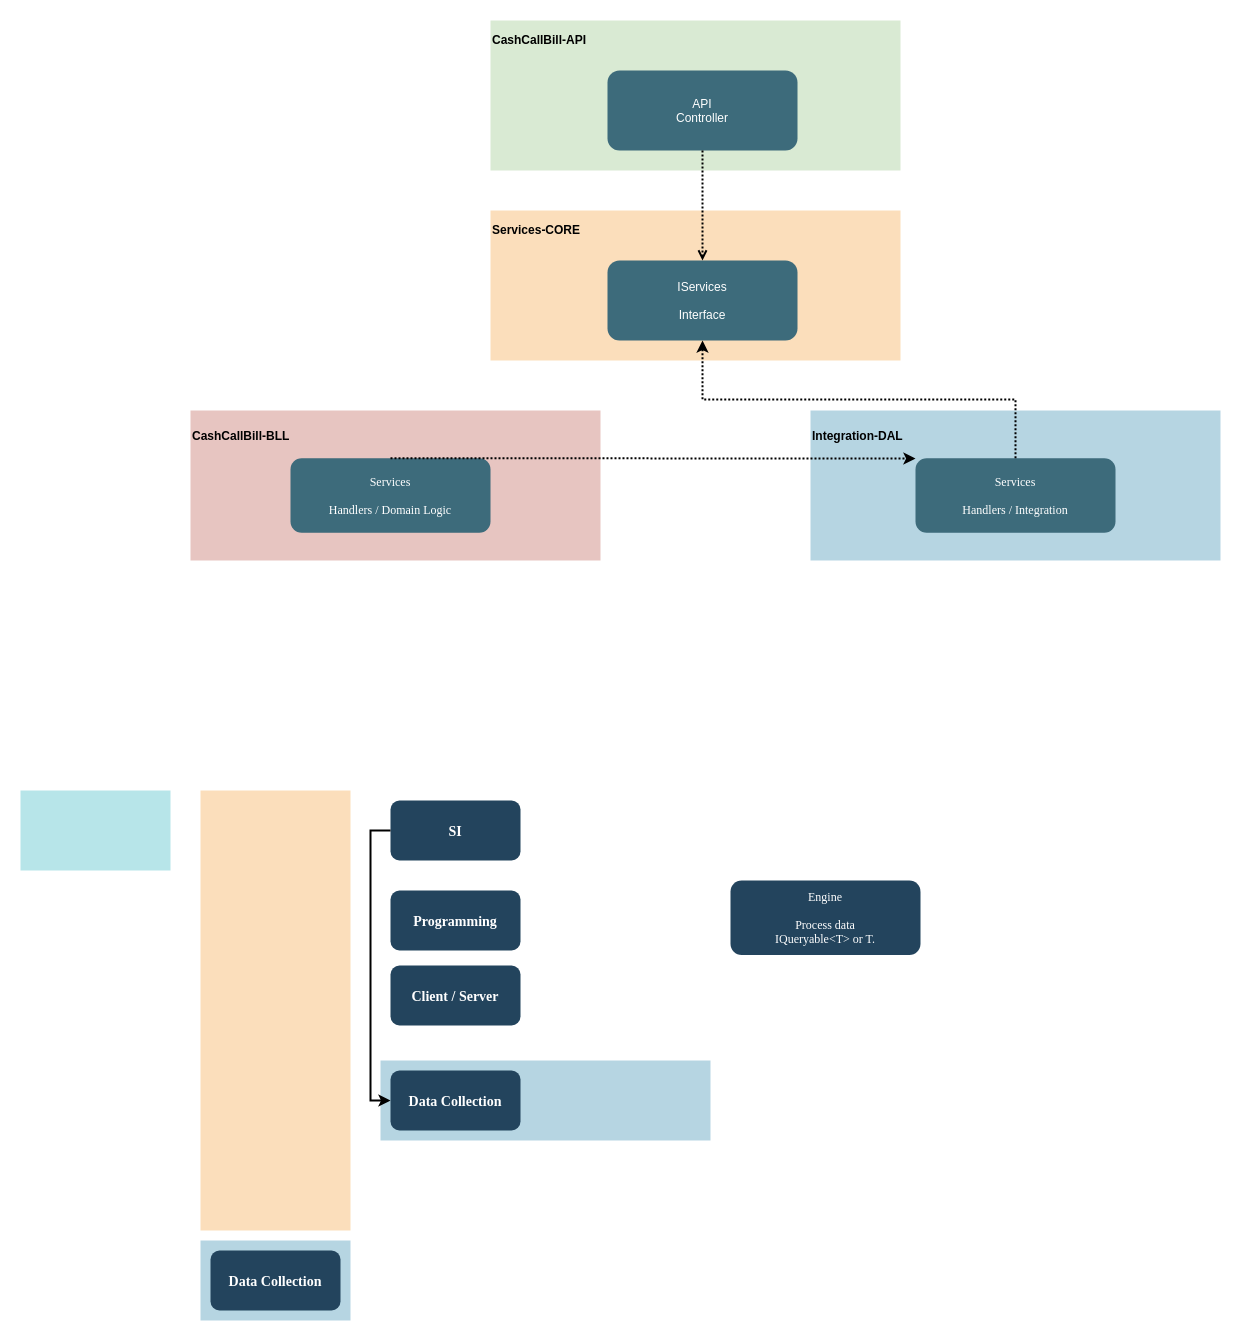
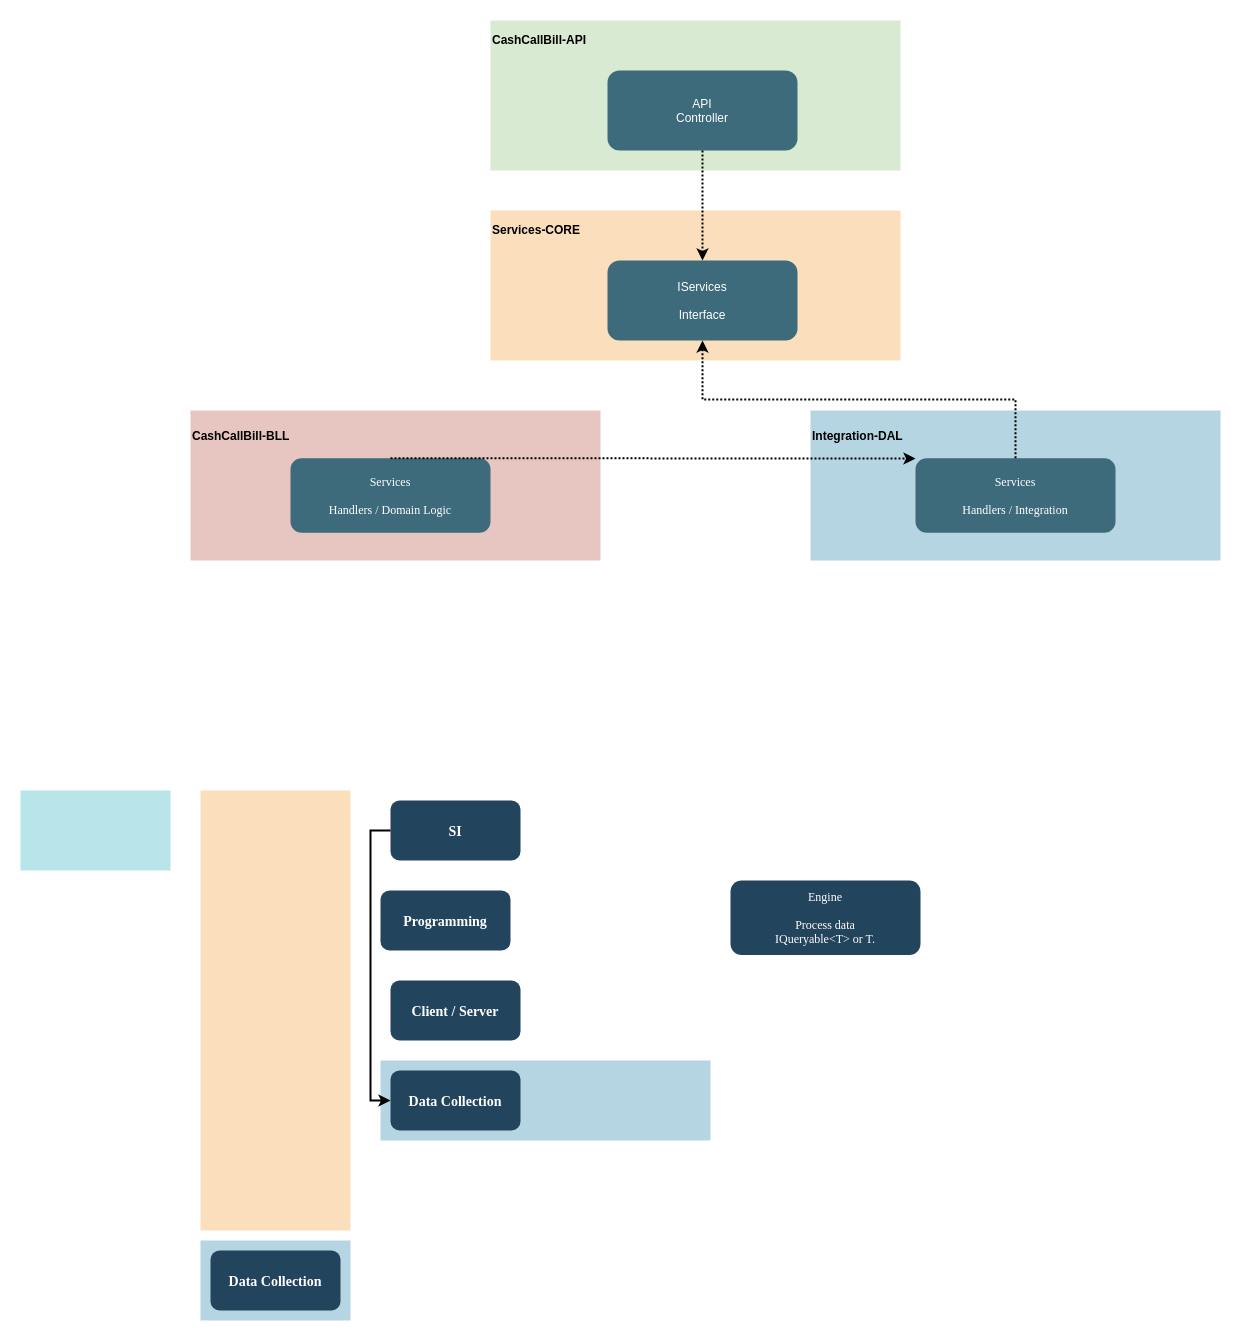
(703, 251) -> (703, 250)
(456, 921) -> (446, 921)
(456, 996) -> (456, 1011)
